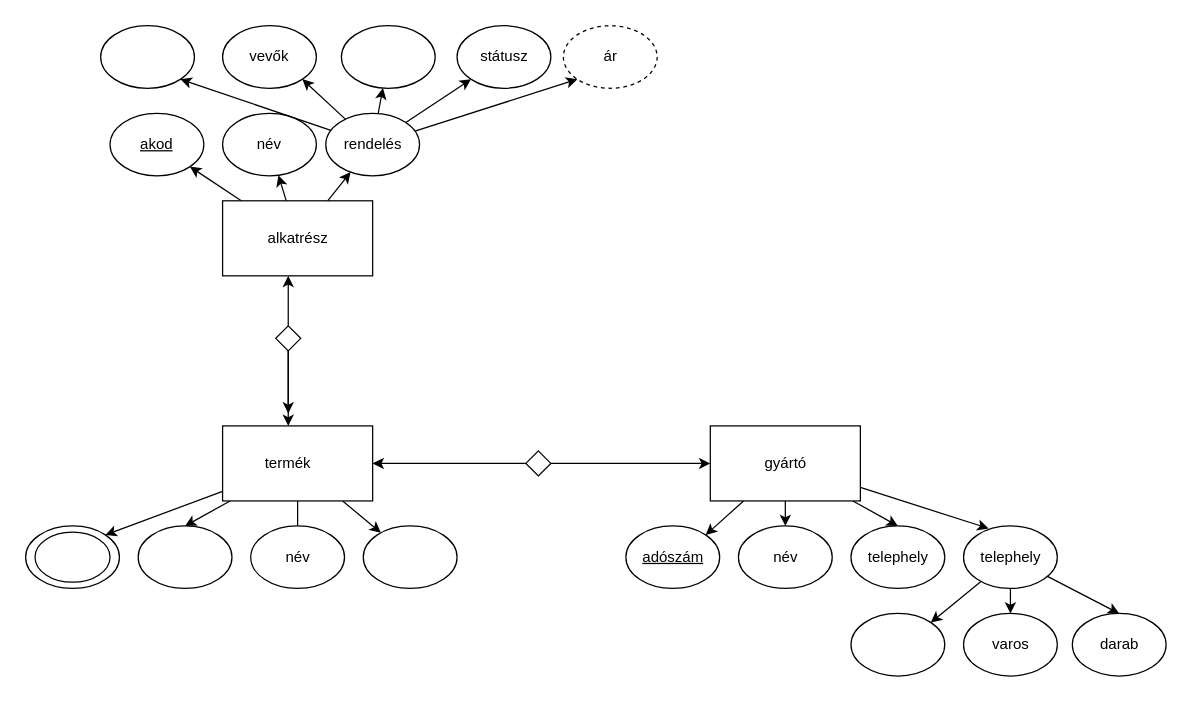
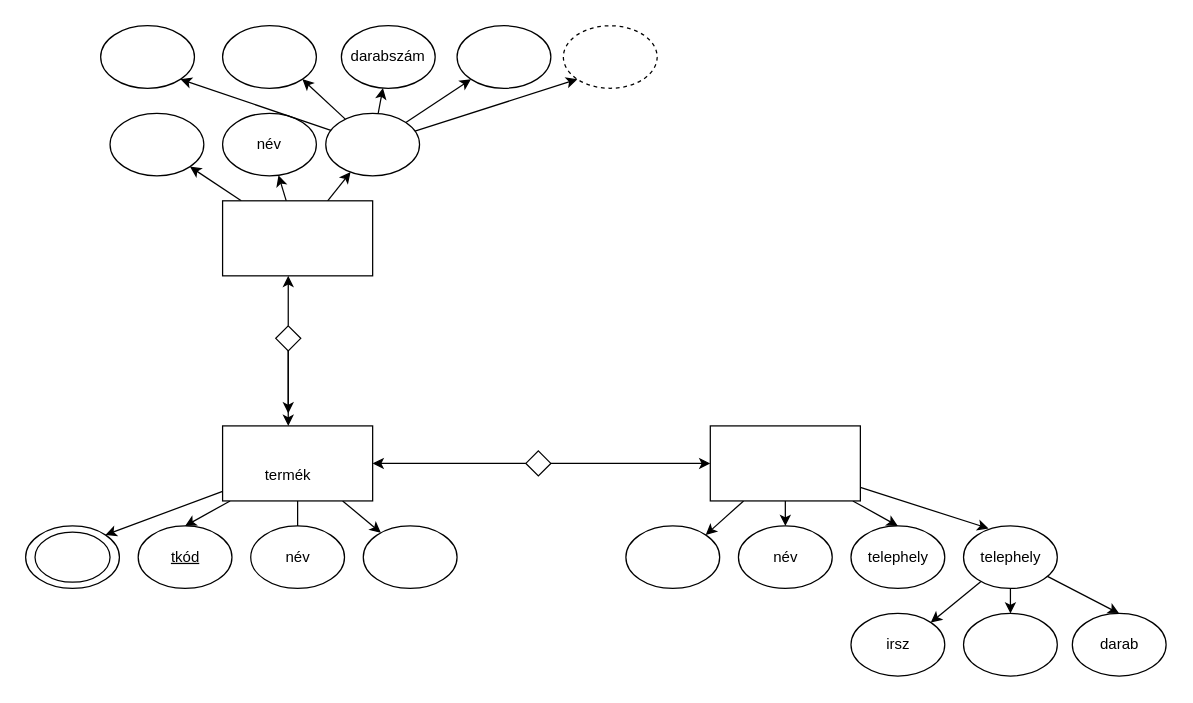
(269, 57) -> none
none -> (388, 57)
(504, 57) -> none
(610, 57) -> none
(157, 144) -> none
(373, 144) -> none
(298, 238) -> none
(288, 463) -> (288, 476)
(785, 463) -> none
none -> (185, 557)
(673, 557) -> none
none -> (898, 644)
(1010, 644) -> none
